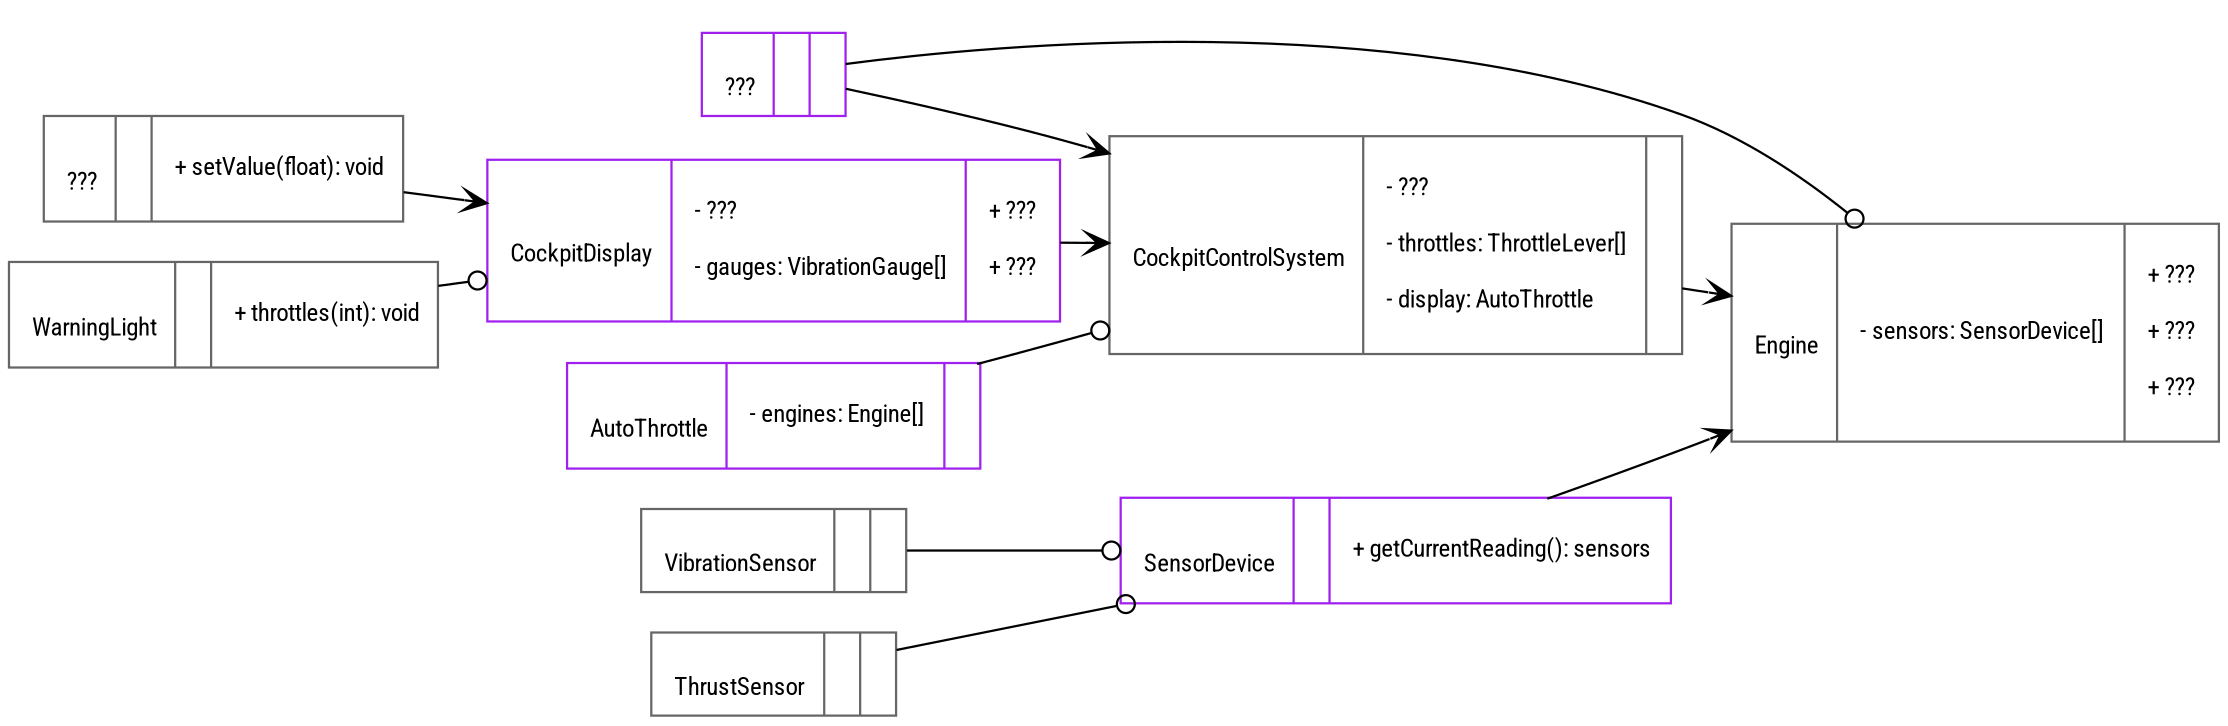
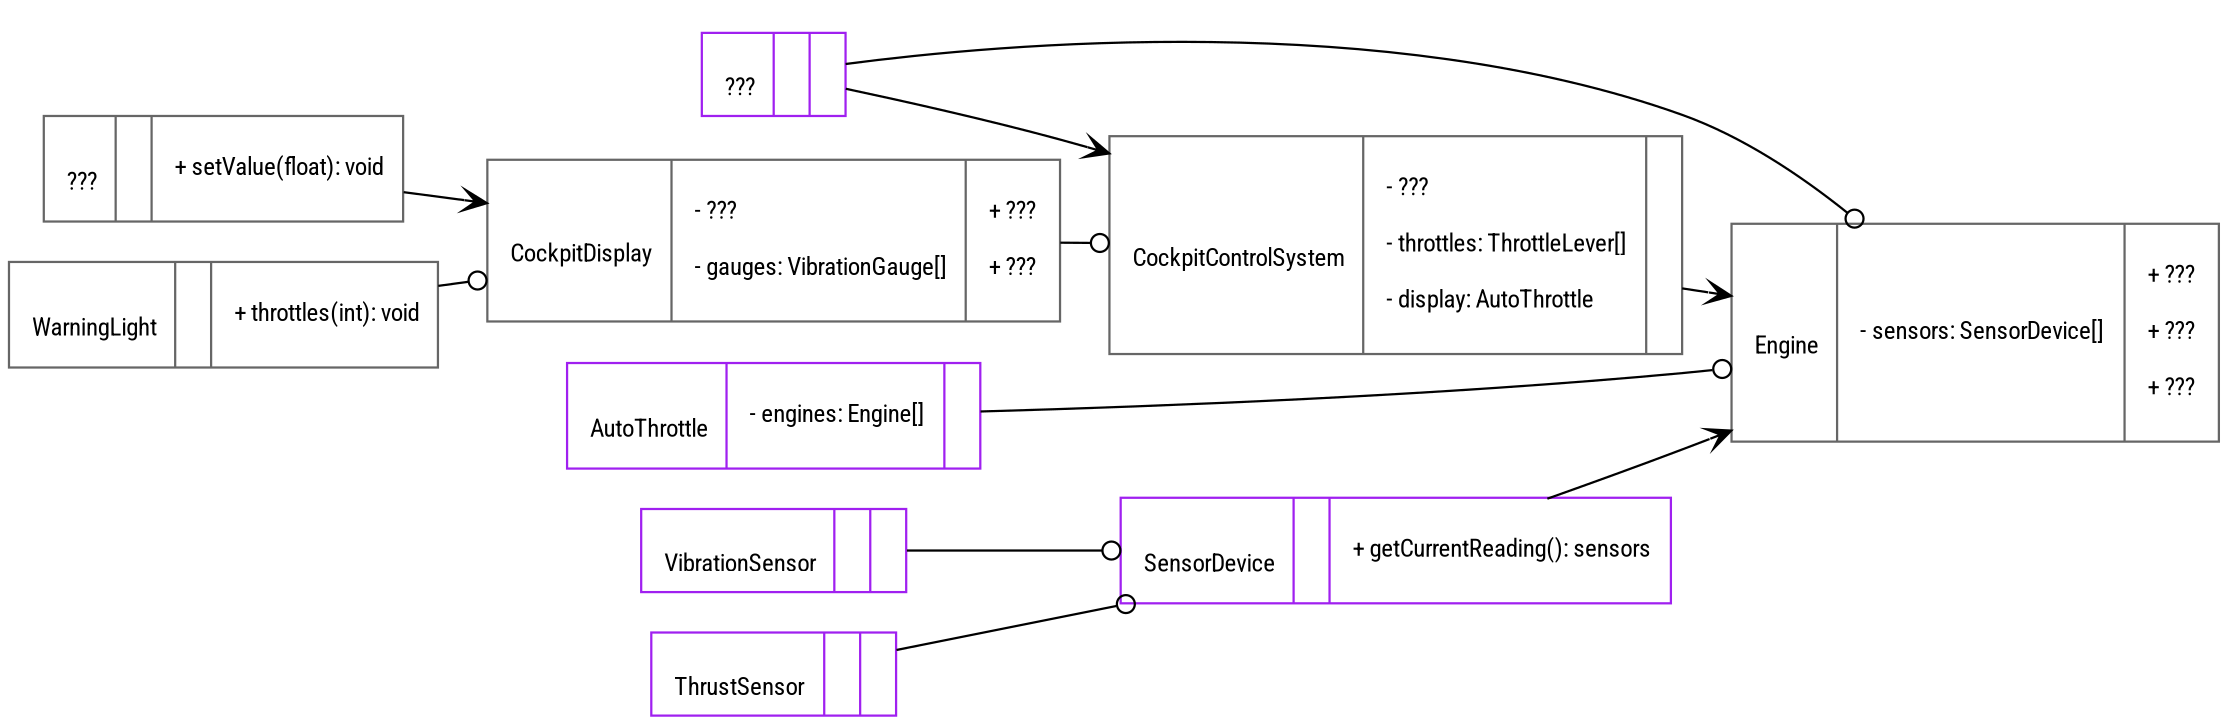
(774, 241) -> (774, 241)
(1075, 243) -> (1075, 243)
(1034, 349) -> (1347, 397)
(774, 551) -> (774, 551)
(774, 674) -> (774, 674)
